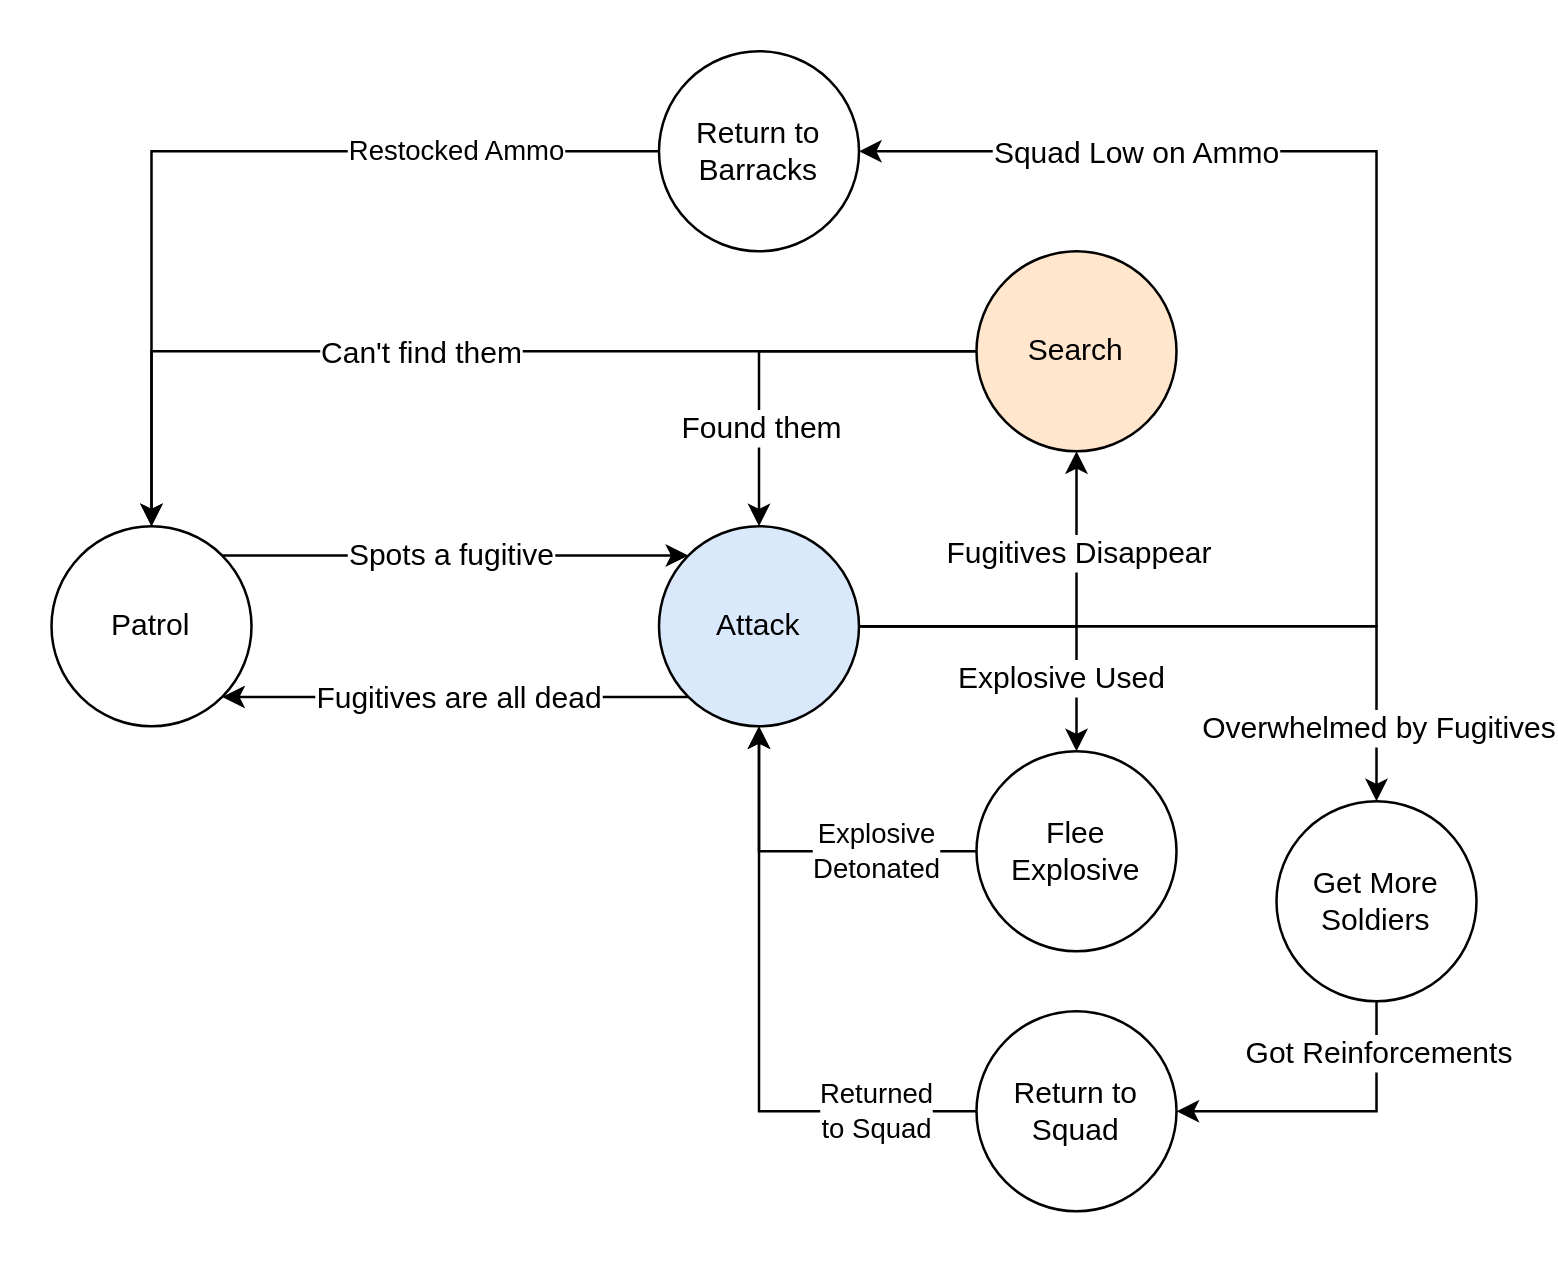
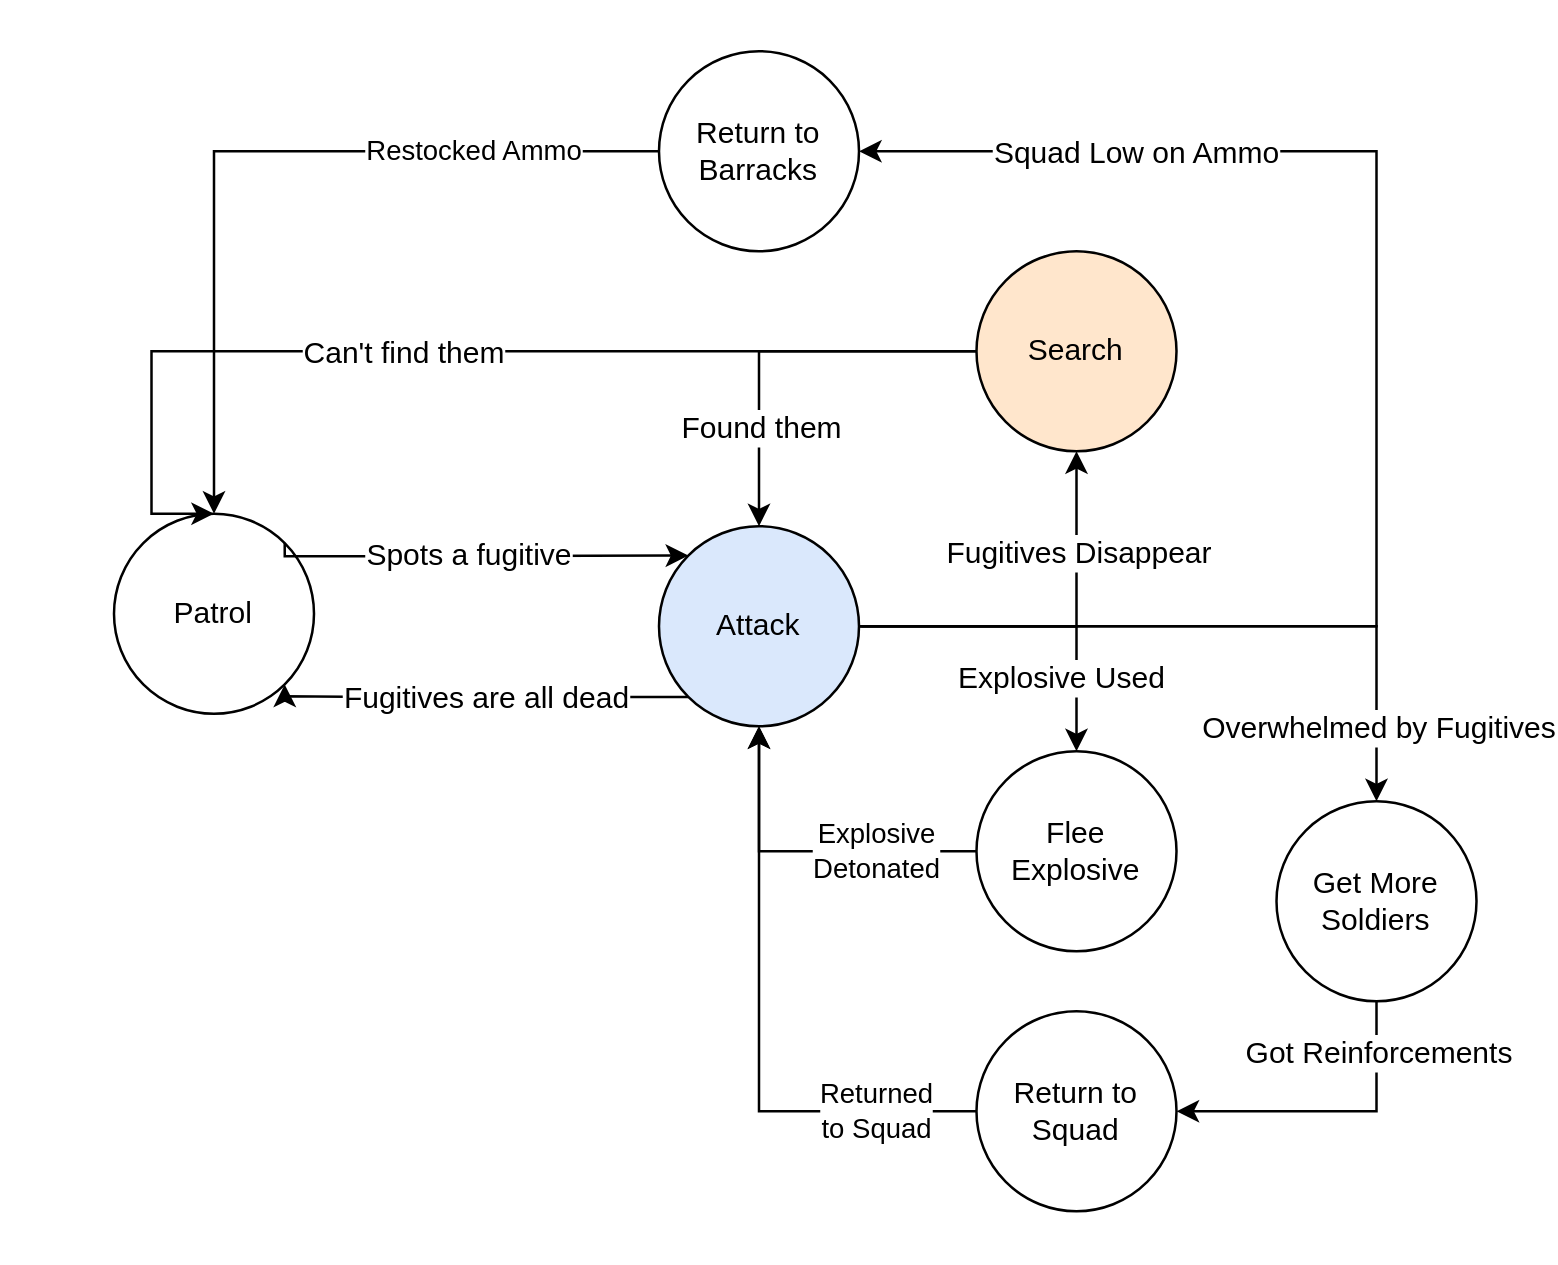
(151, 626) -> (214, 614)
